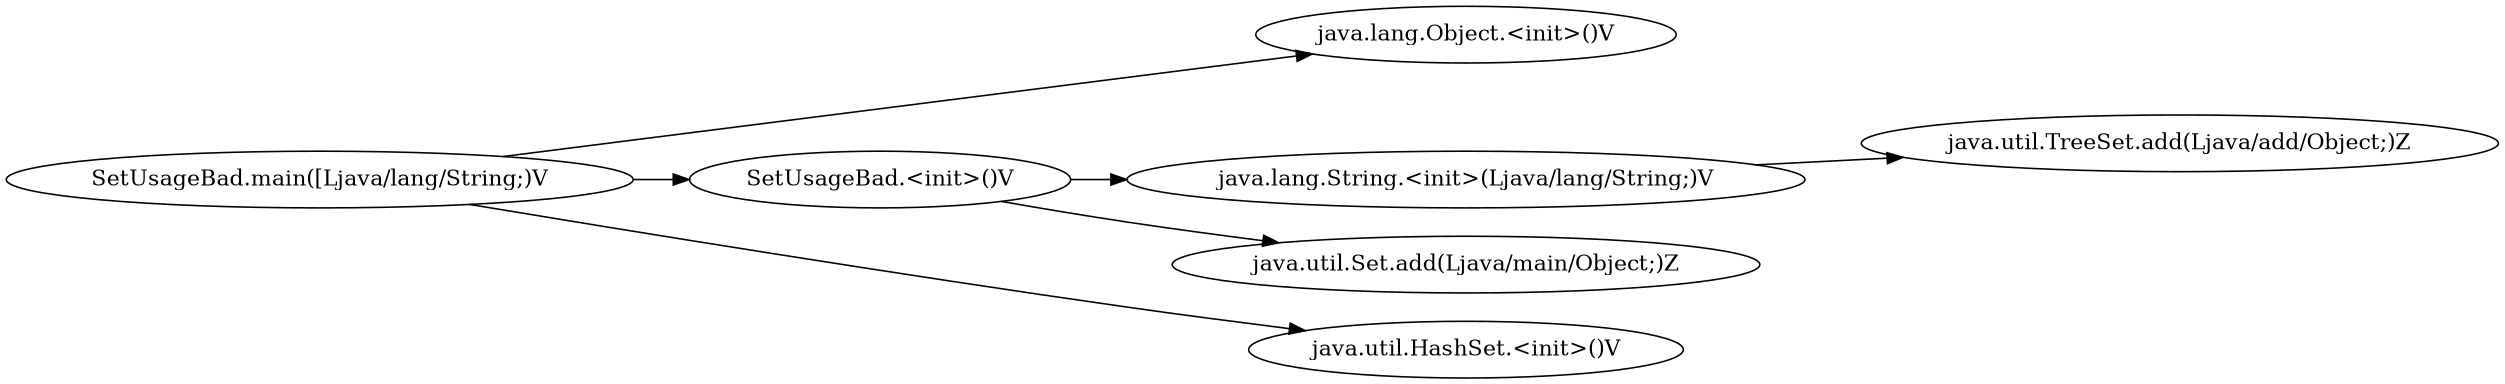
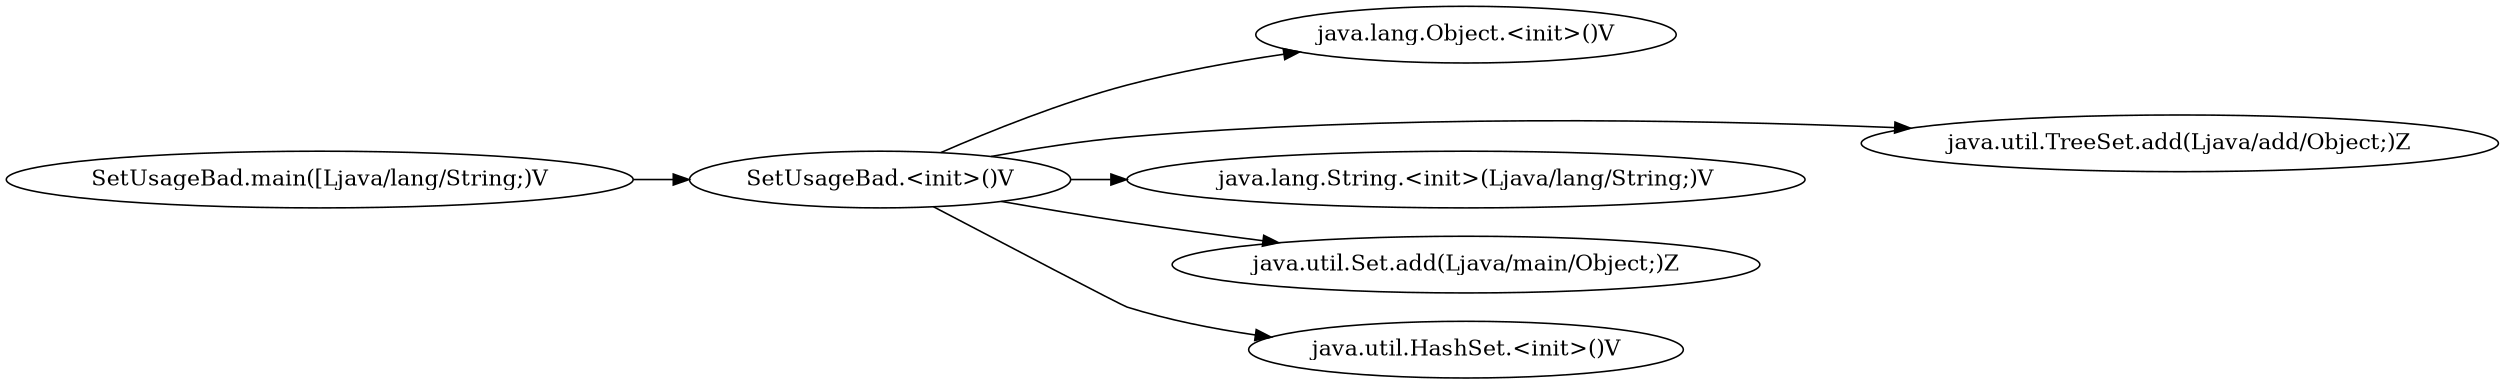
(900, 106) -> (1109, 90)
(1822, 162) -> (1442, 122)
(879, 270) -> (1088, 288)
